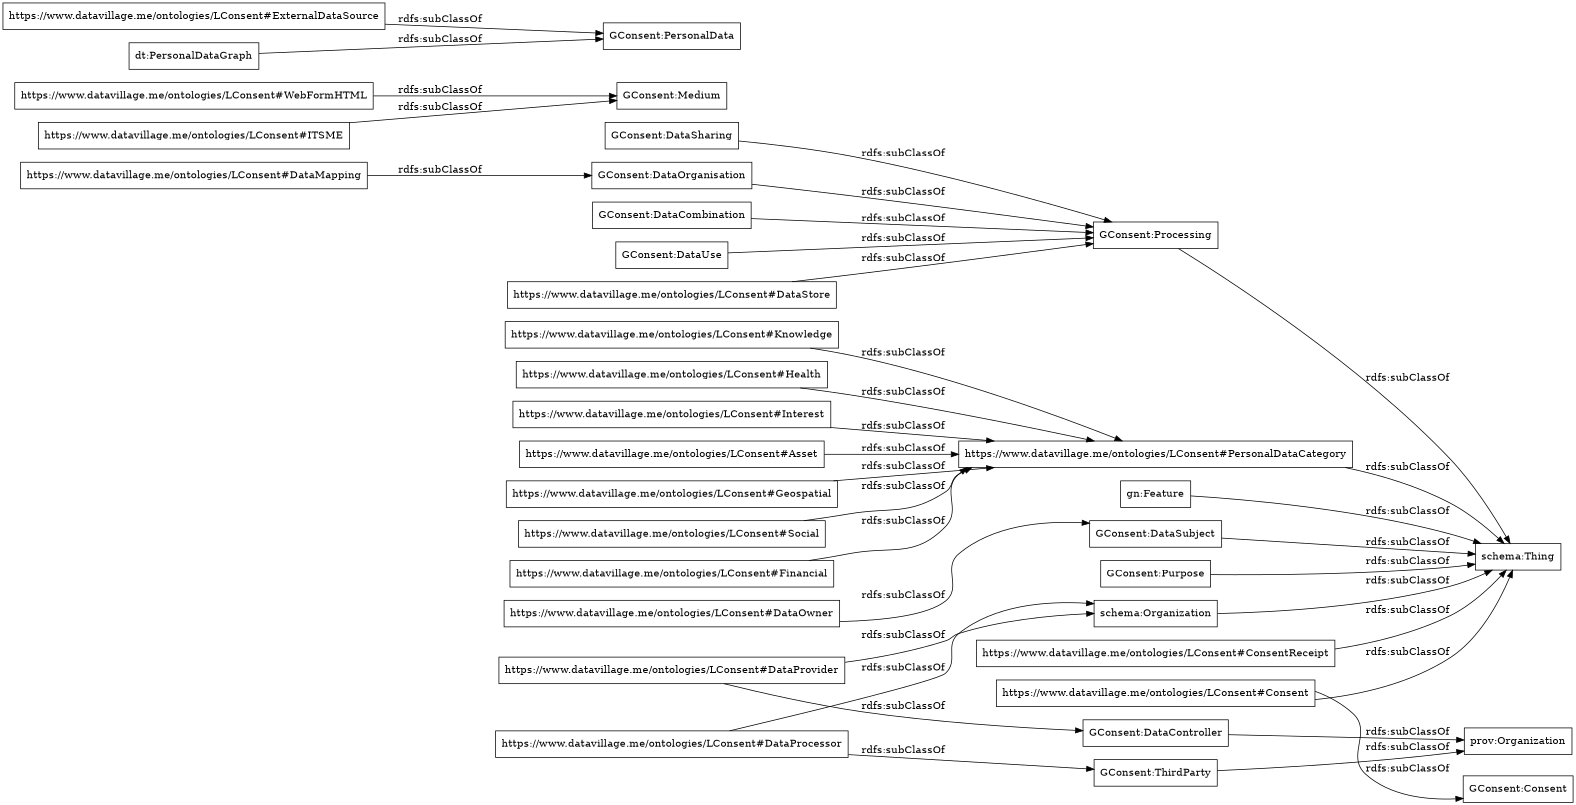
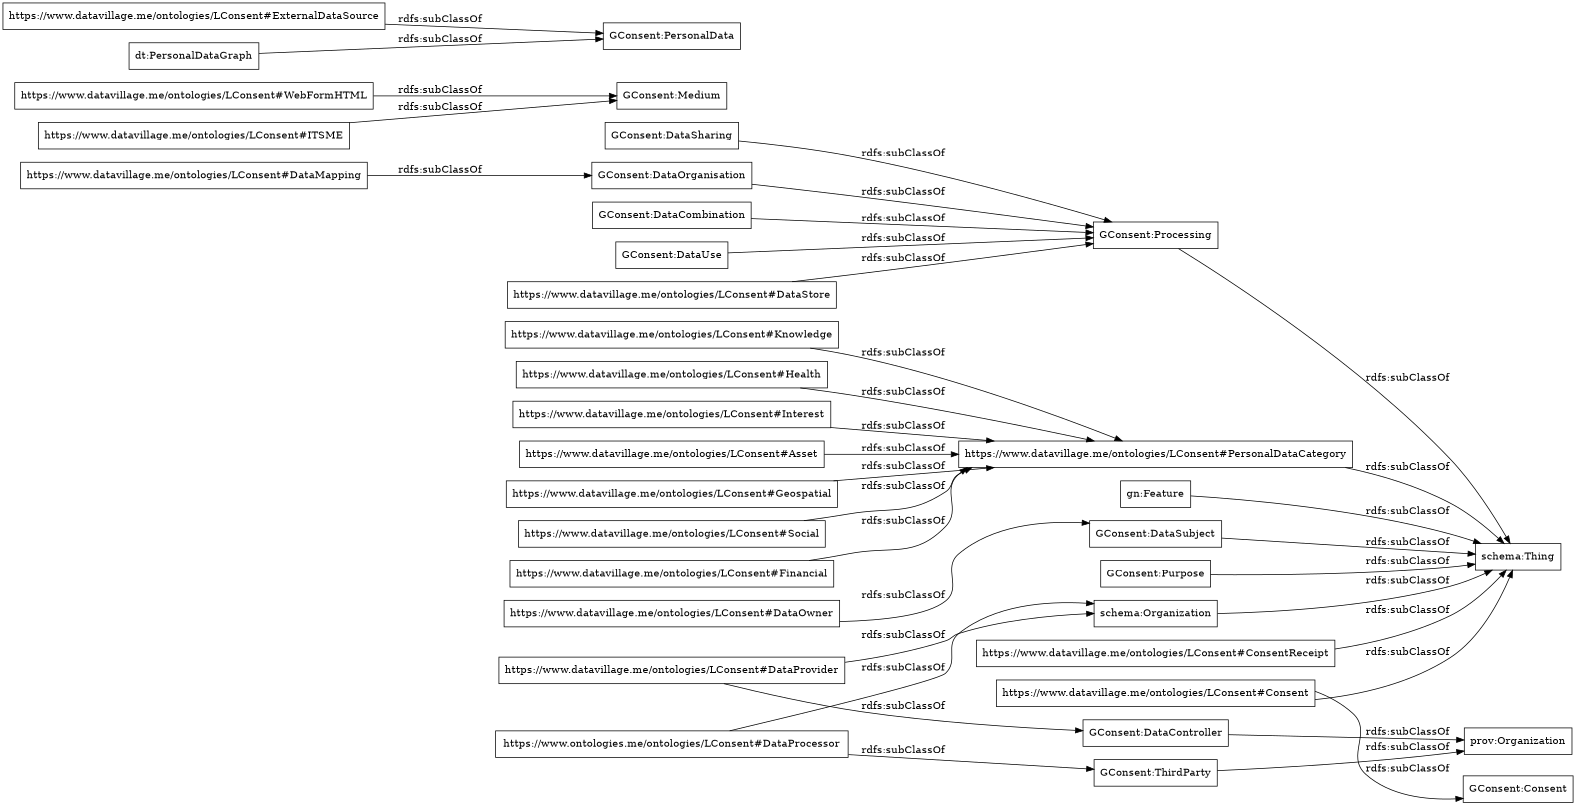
(672, 744) -> (672, 744)
